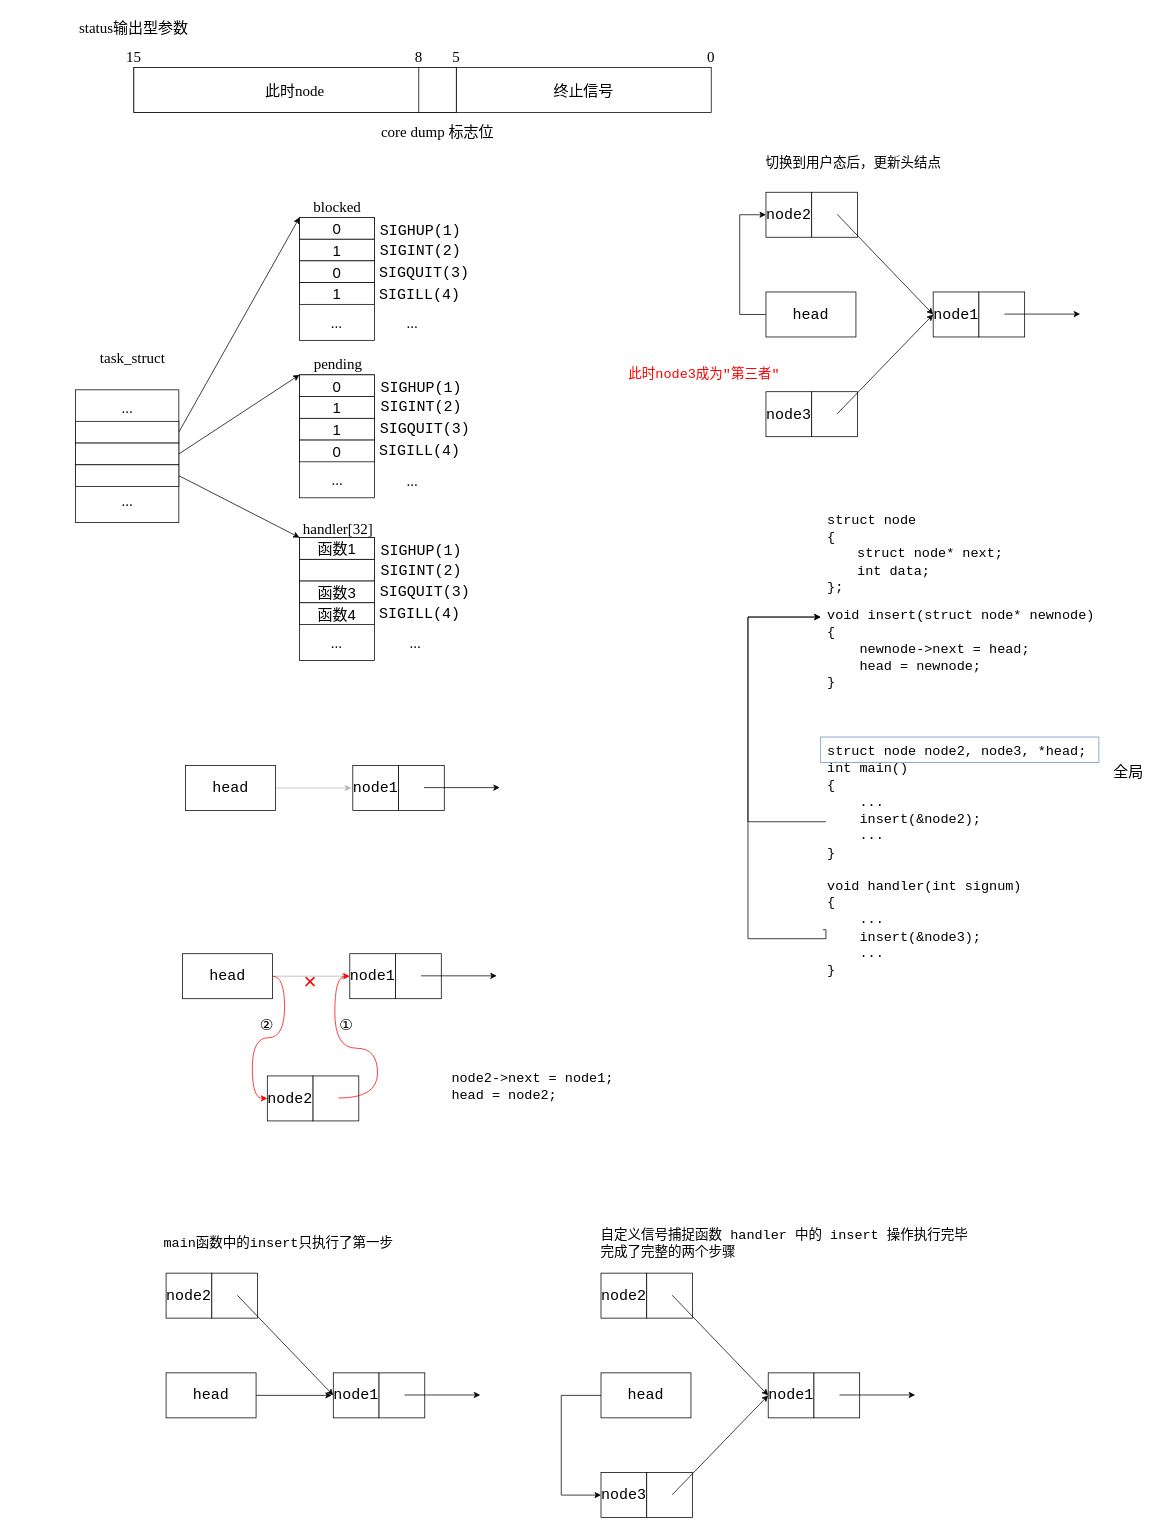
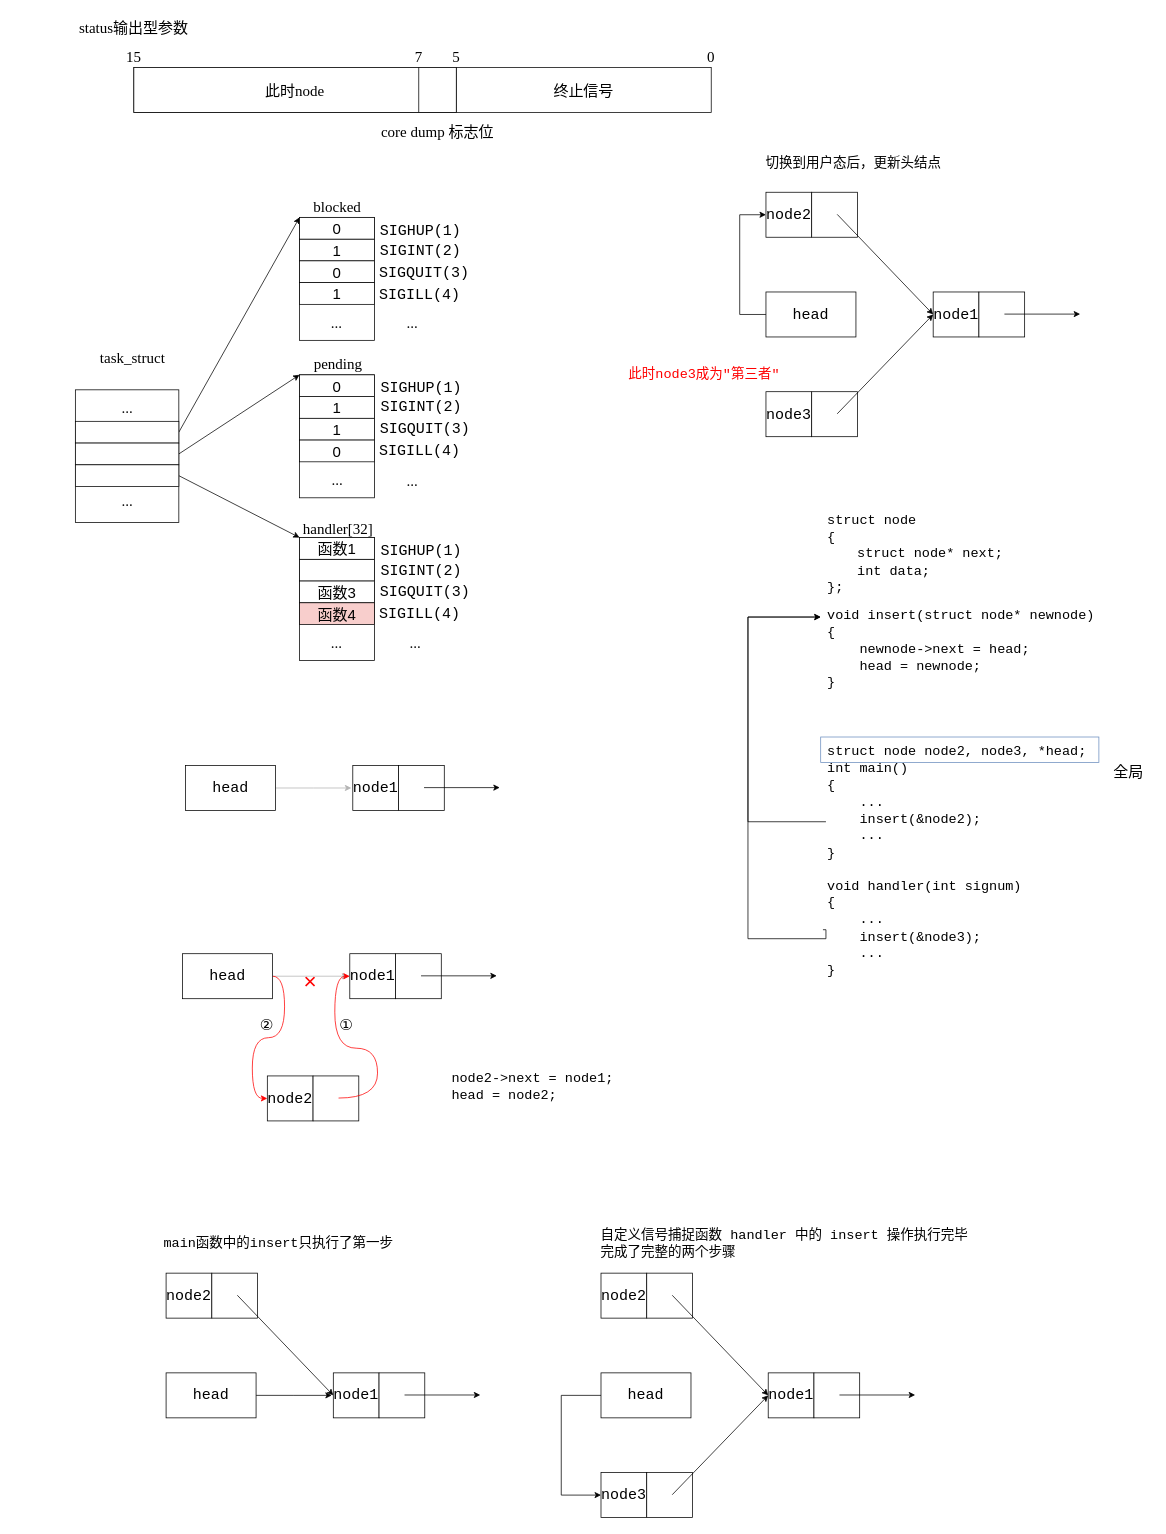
(419, 56) -> (419, 56)
(337, 614) -> (337, 614)
